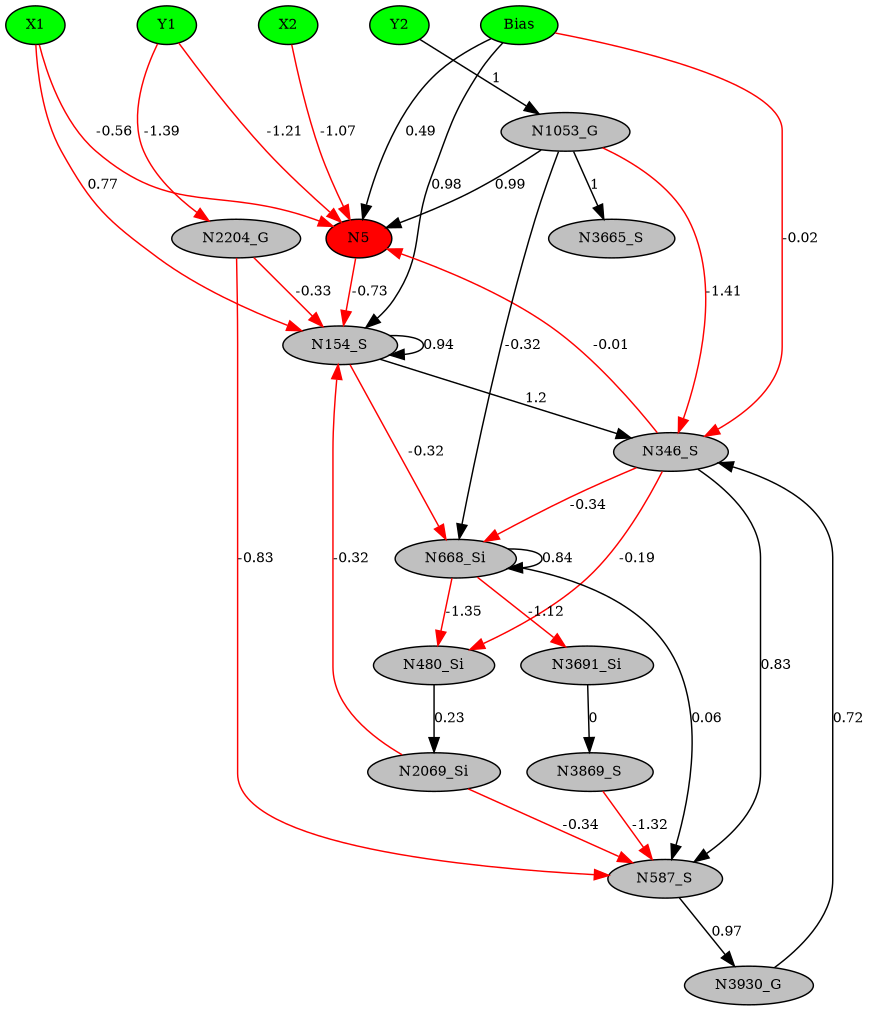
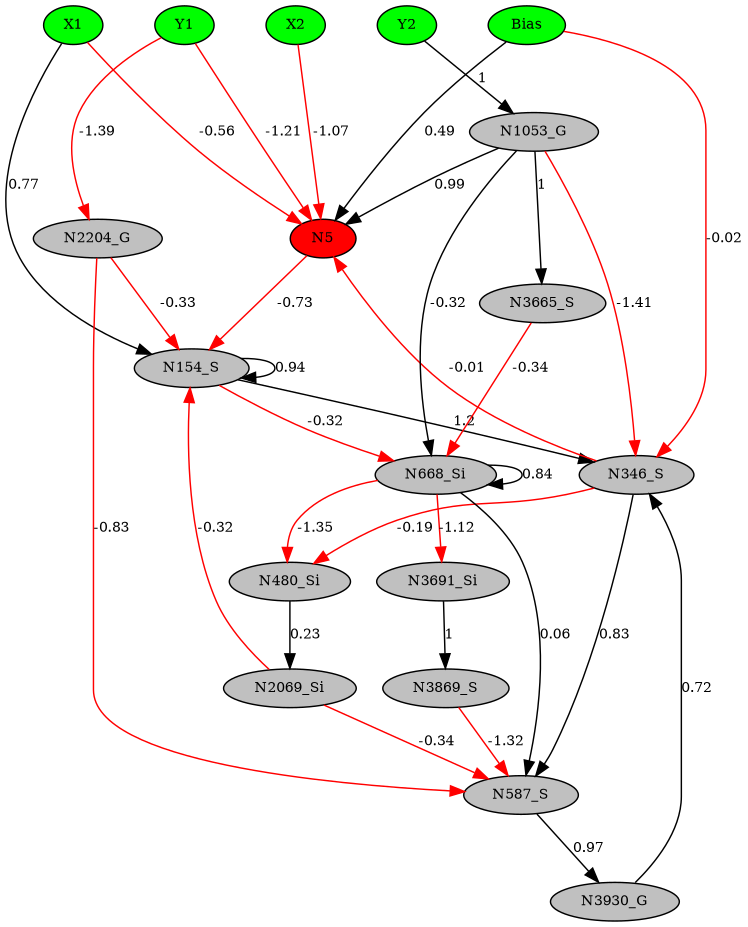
(431, 178) -> none
(115, 224) -> (8, 222)
(566, 499) -> (493, 383)
(594, 719) -> (450, 635)
